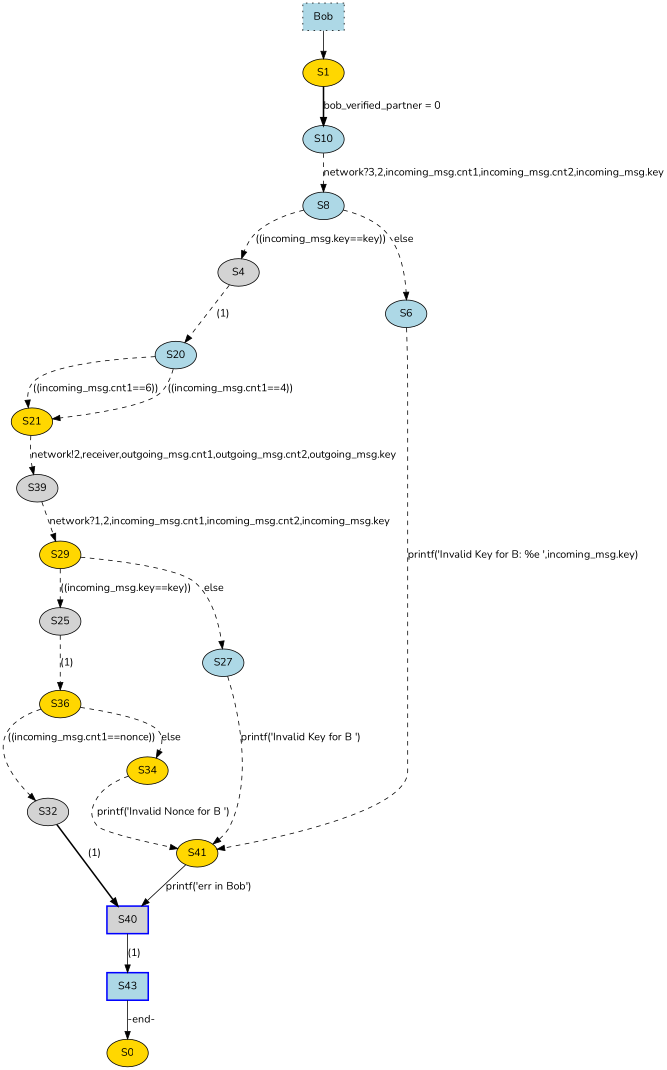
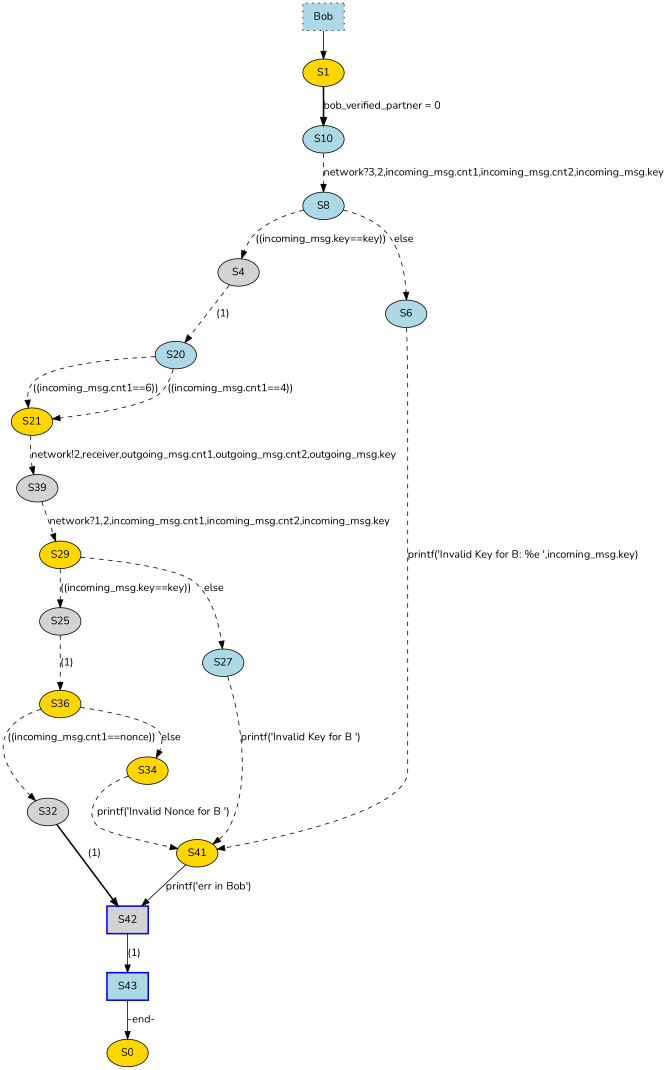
(128, 920) -> (128, 920)
